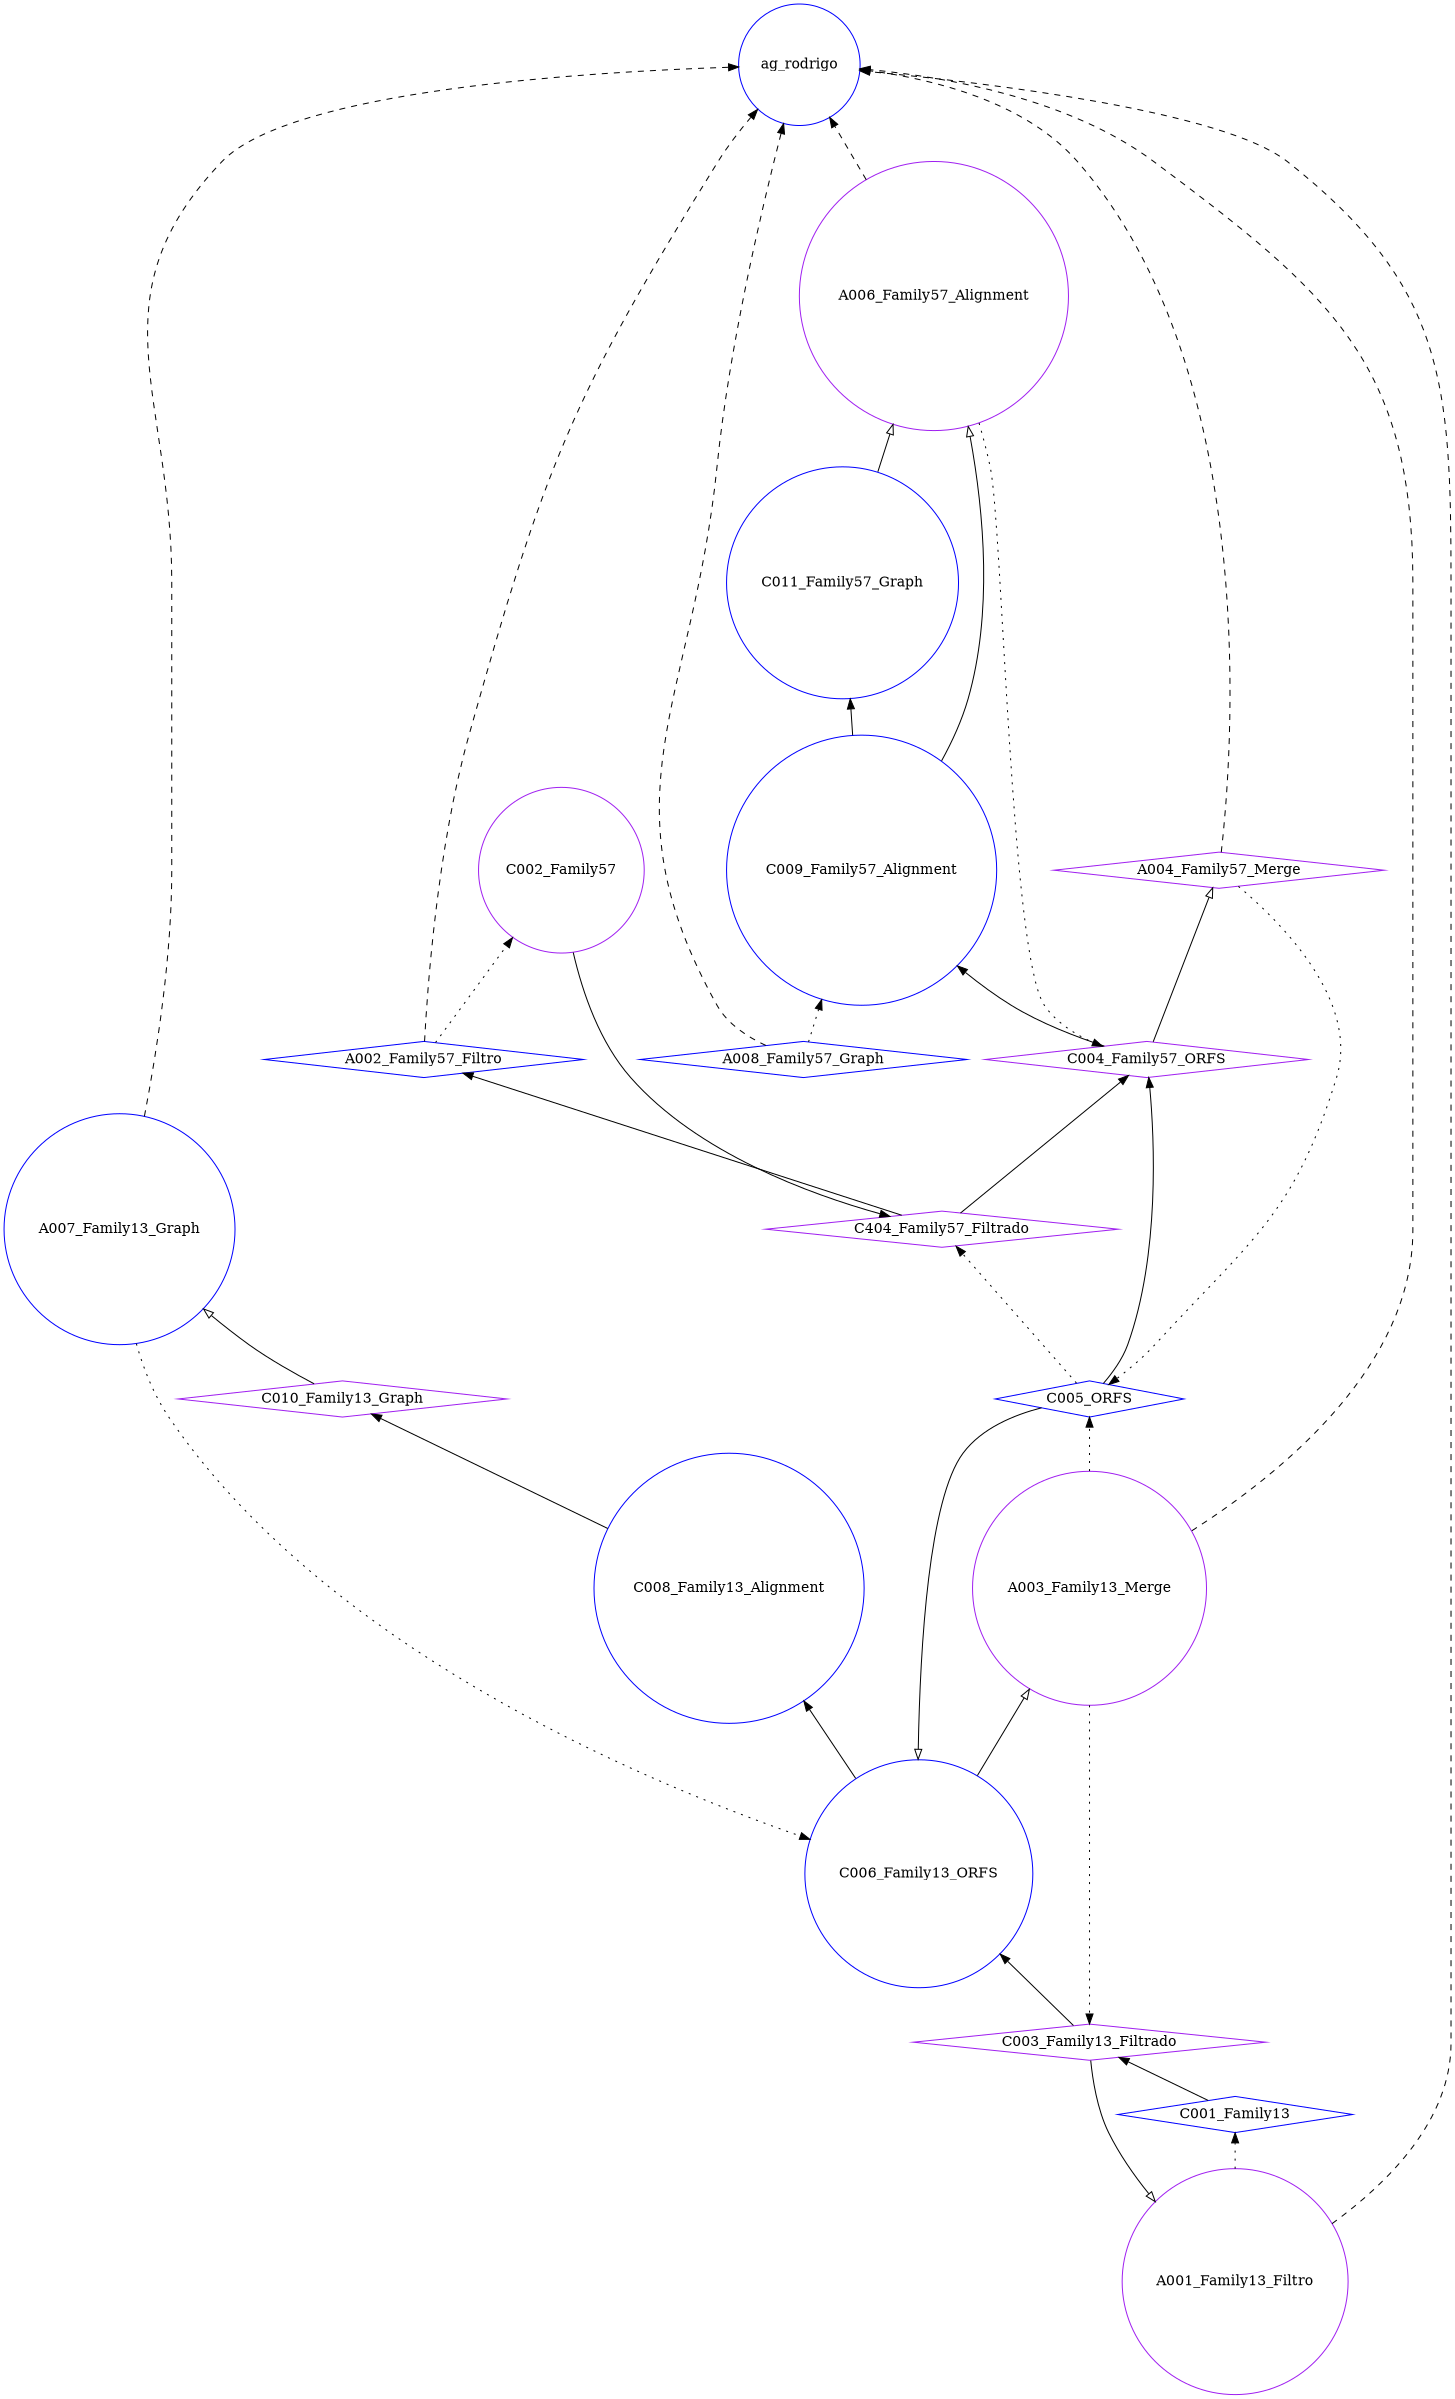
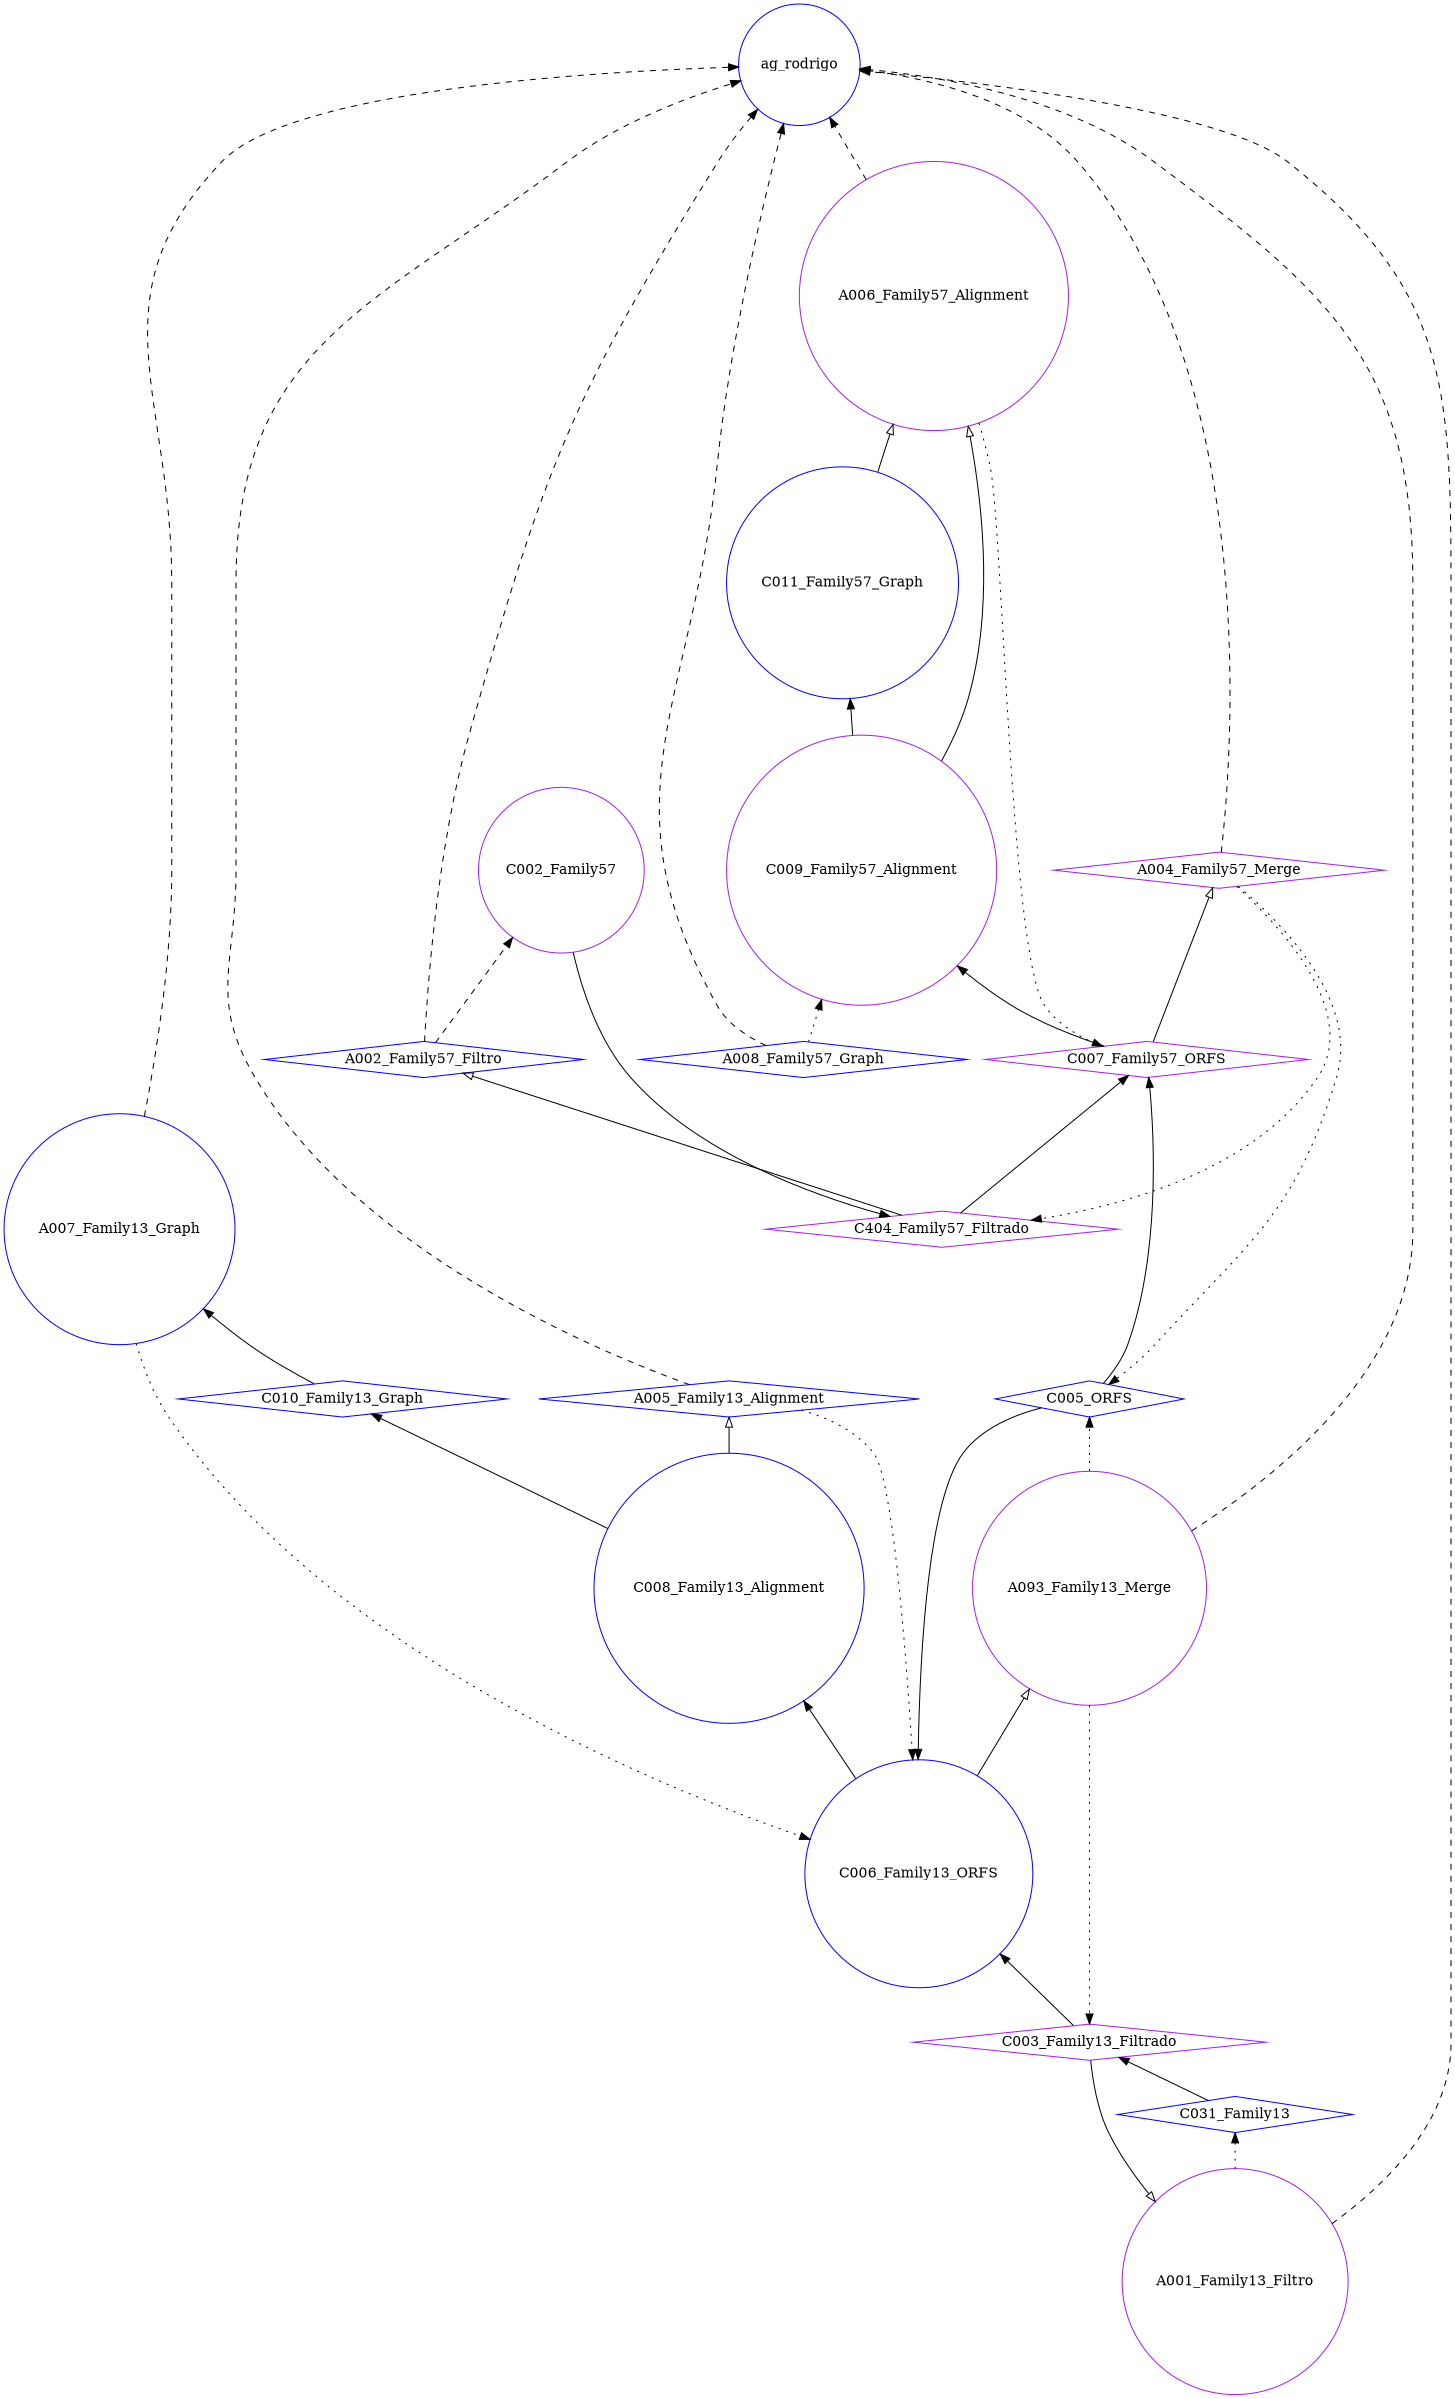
(862, 870) -> (862, 870)
(471, 994) -> (471, 994)
(1147, 1059) -> (1147, 1059)
(687, 1146) -> (687, 1146)
(1020, 1319) -> (1287, 1113)
(261, 1353) -> (261, 1353)
(342, 1399) -> (342, 1399)
none -> (729, 1399)
(932, 1553) -> (932, 1553)
(1090, 1588) -> (1090, 1588)
(1235, 2115) -> (1235, 2115)
